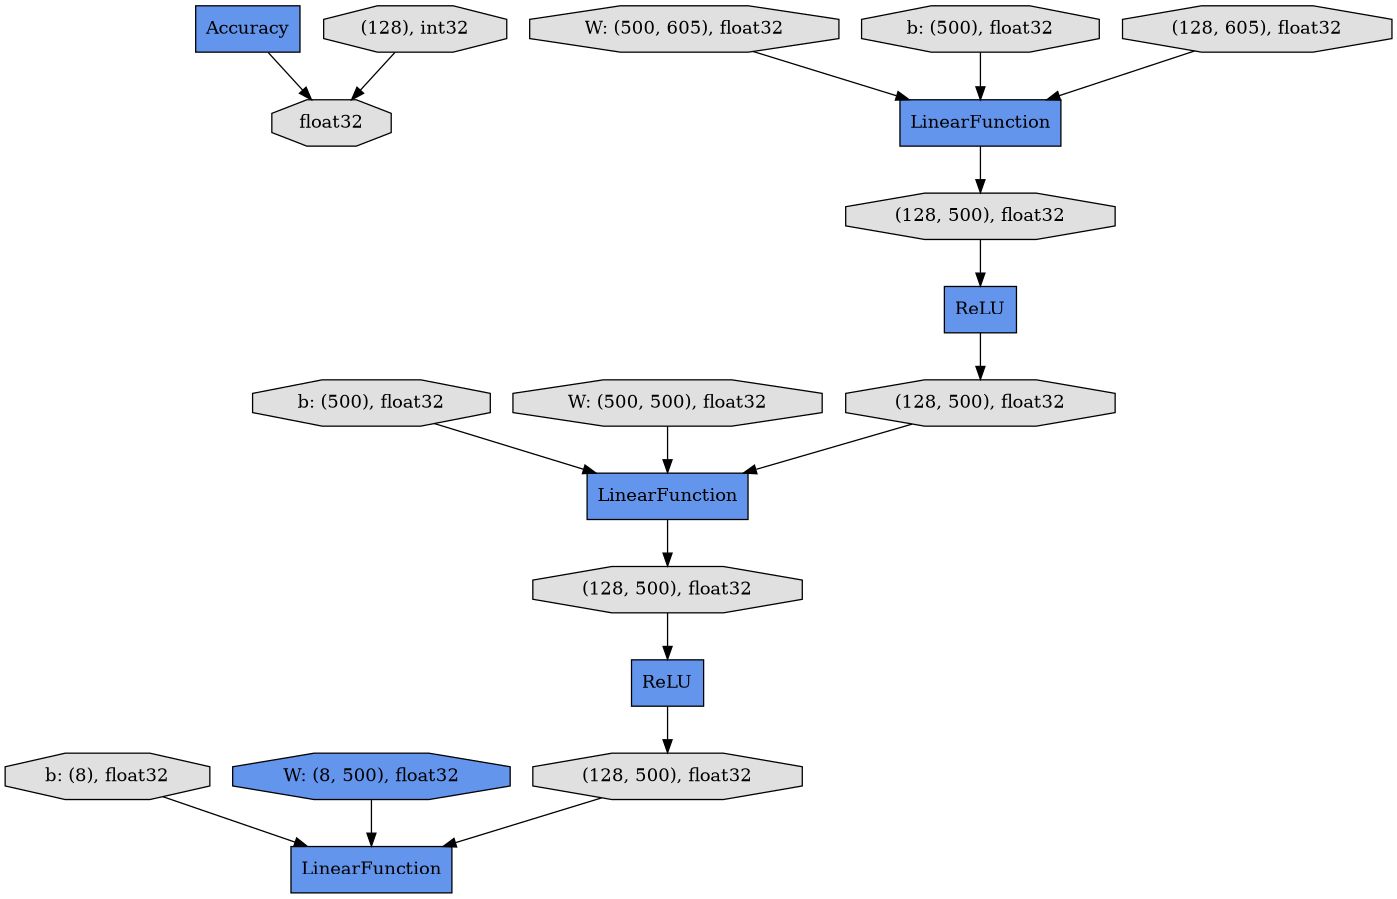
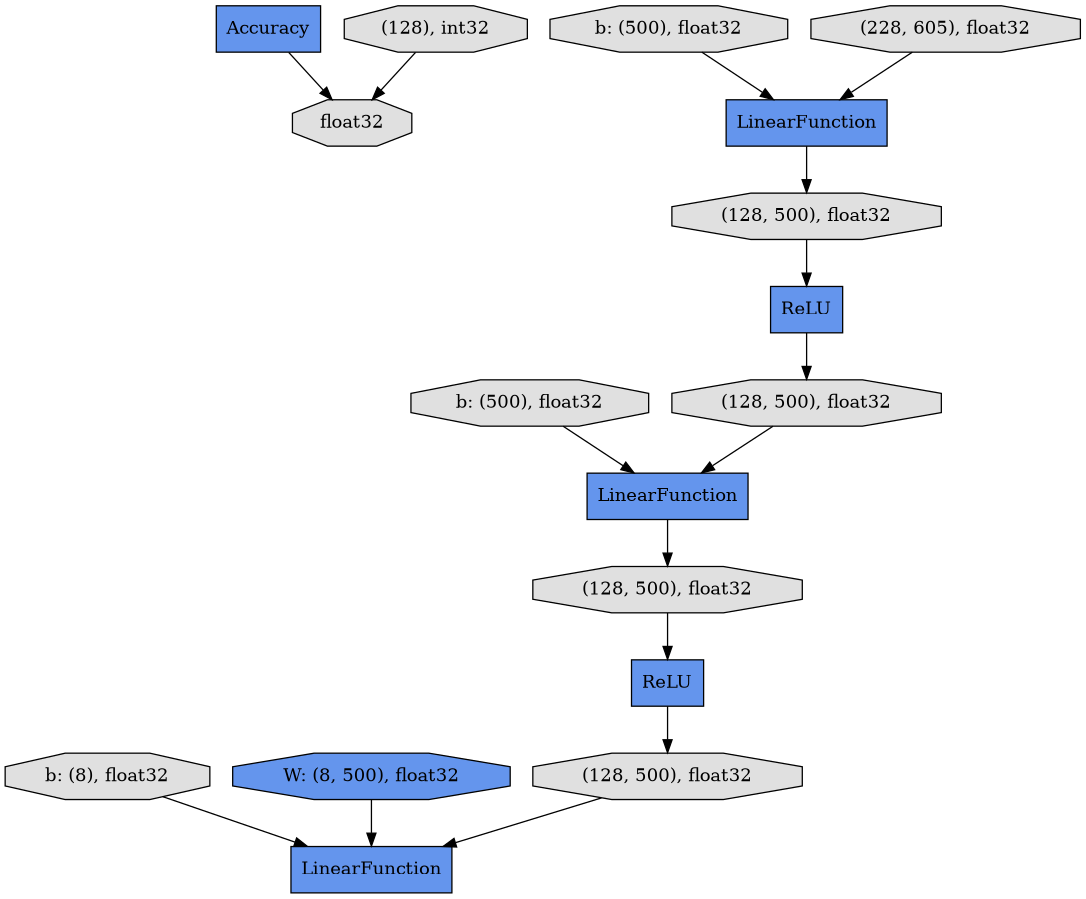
(684, 29) -> none
(1257, 29) -> (946, 29)
(668, 403) -> none
